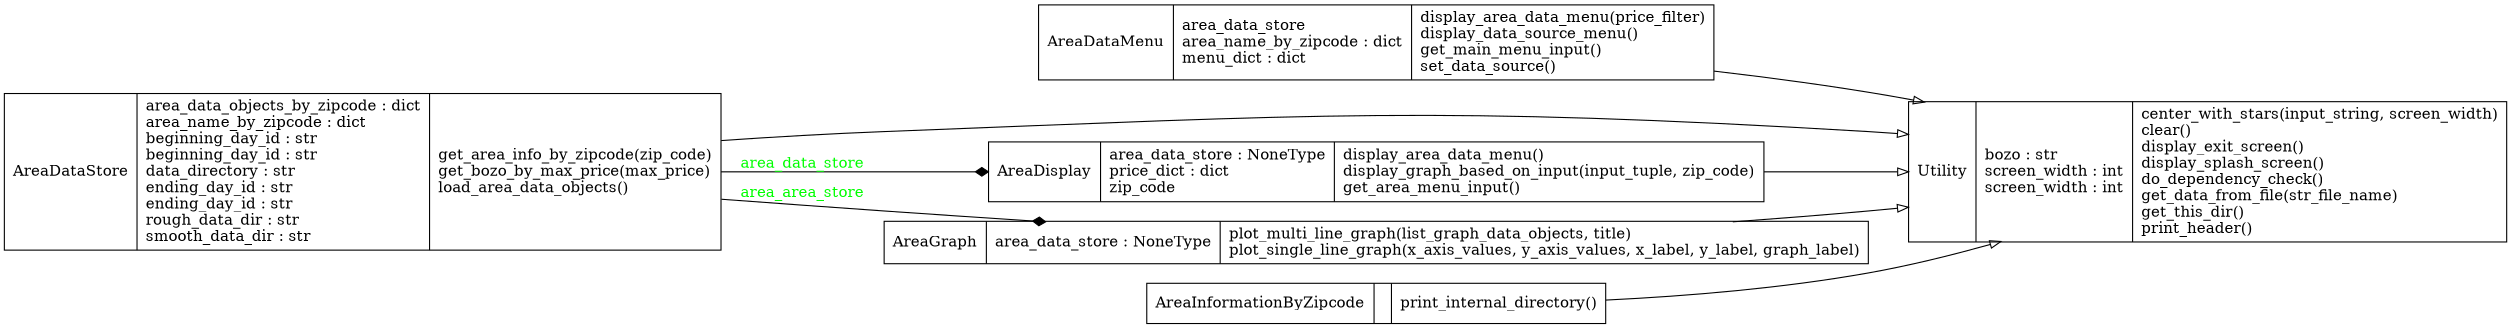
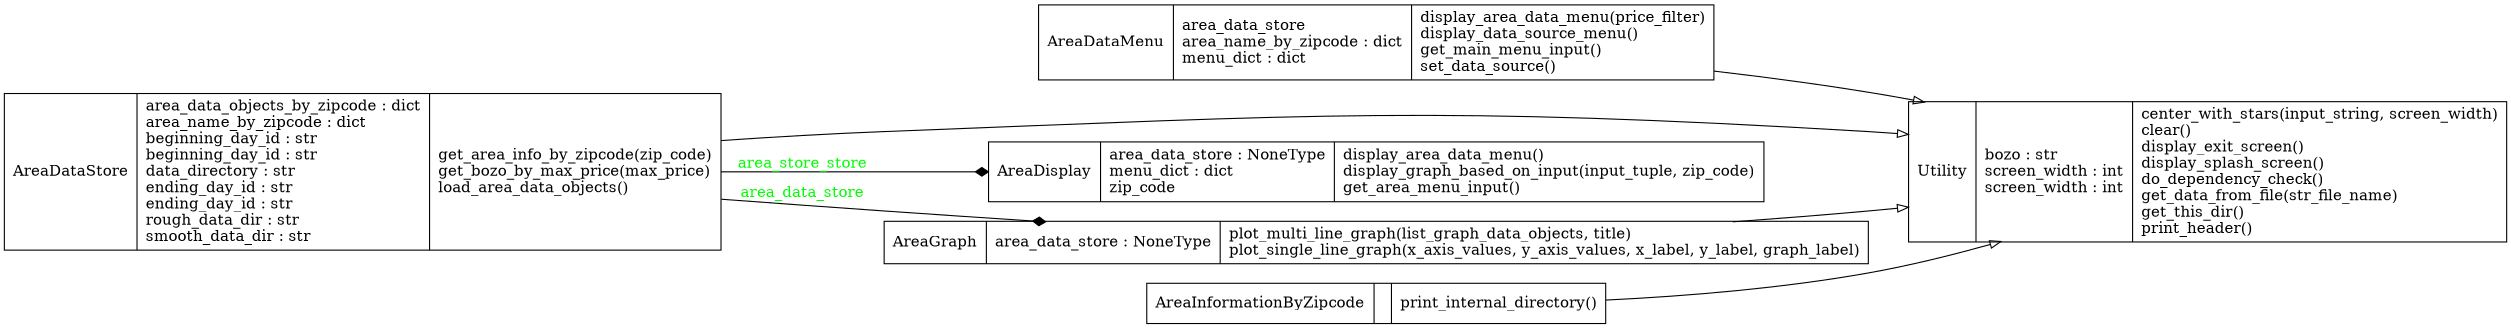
(803, 164) -> (803, 164)
(1170, 171) -> (1172, 171)
(1831, 172) -> none
(803, 193) -> (803, 193)
